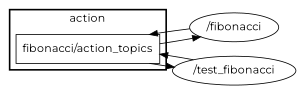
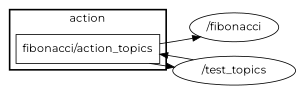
(174, 31) -> none
(234, 71) -> (234, 71)
